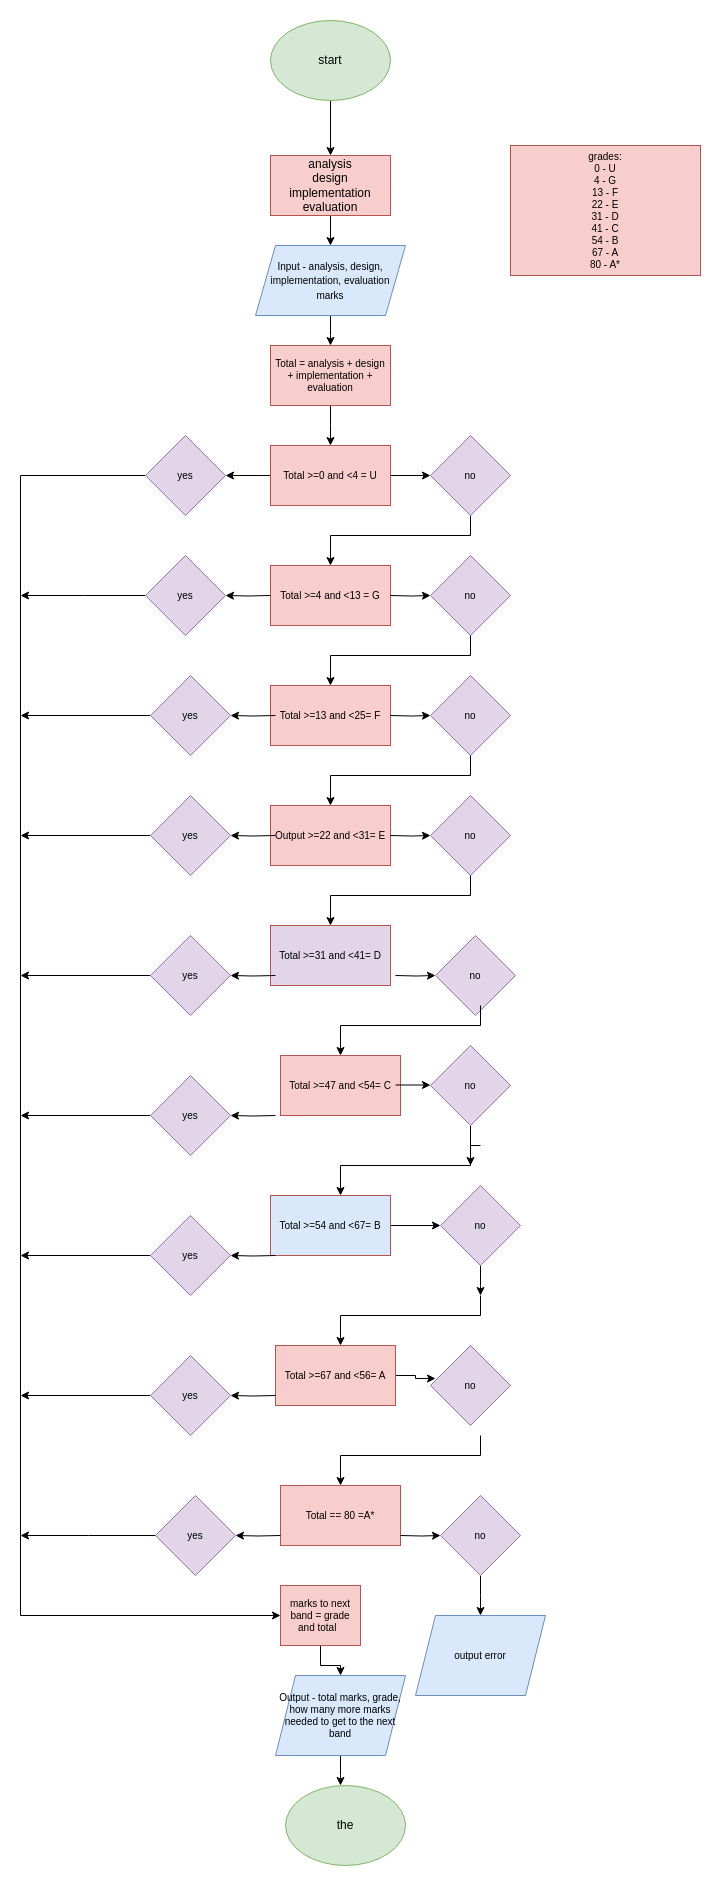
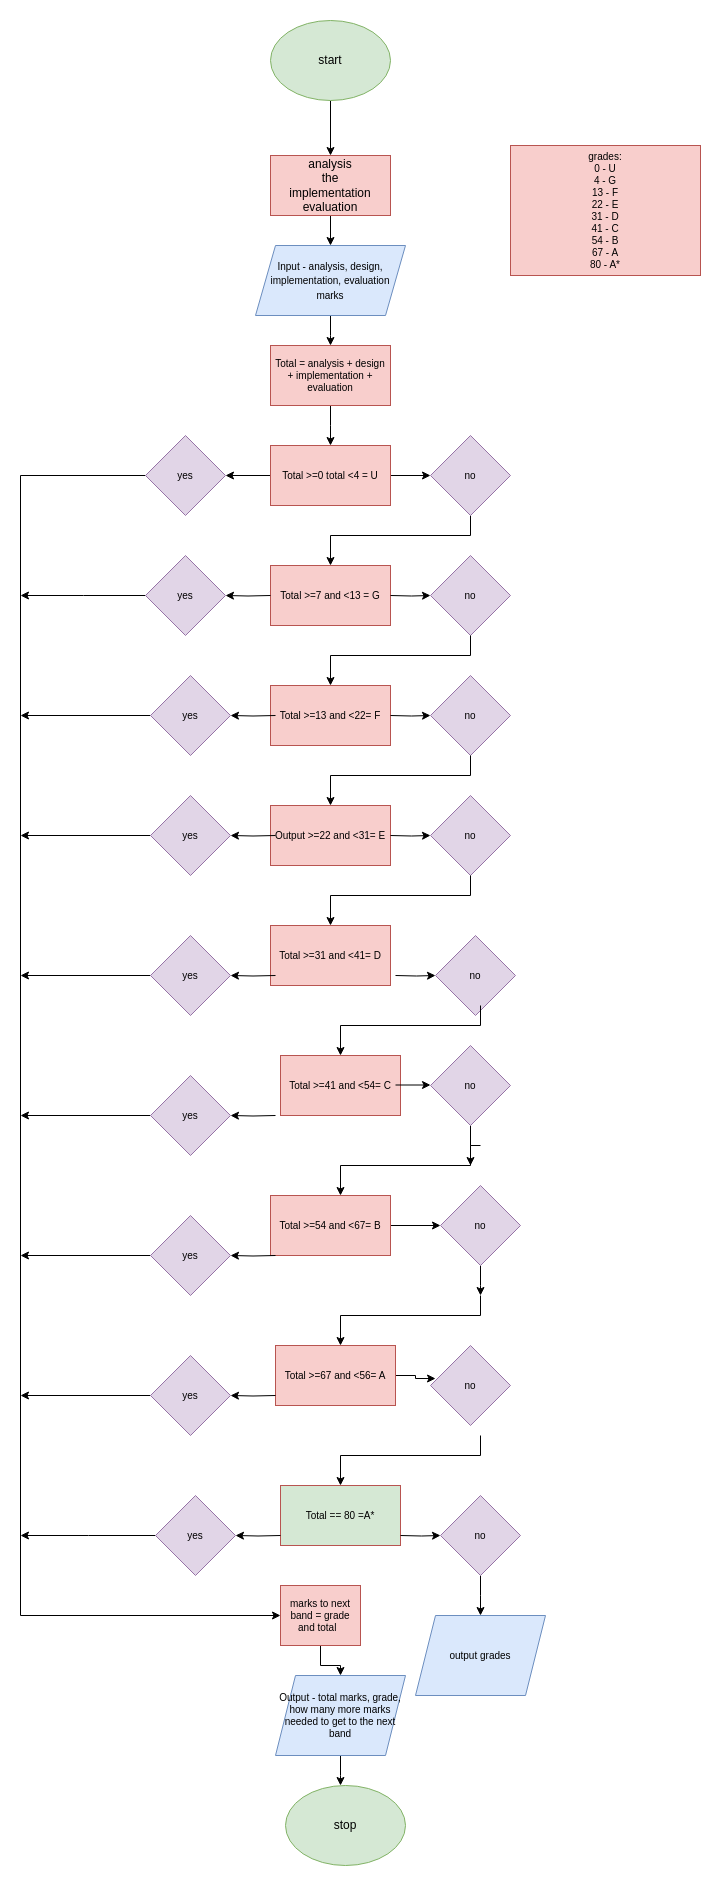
(331, 186) -> (331, 186)
(331, 476) -> (331, 476)
(331, 596) -> (331, 596)
(331, 716) -> (331, 716)
(331, 956) -> (331, 956)
(341, 1086) -> (341, 1086)
(331, 1226) -> (331, 1226)
(341, 1516) -> (341, 1516)
(481, 1656) -> (481, 1656)
(346, 1826) -> (346, 1826)
